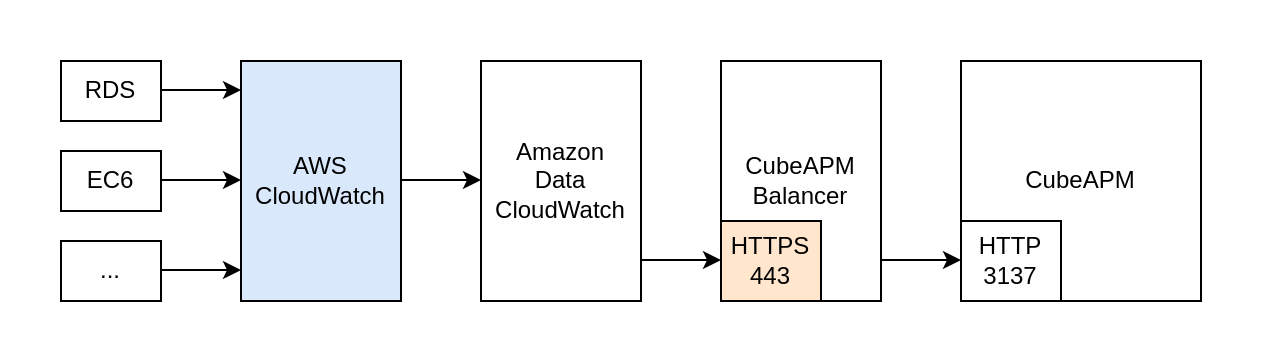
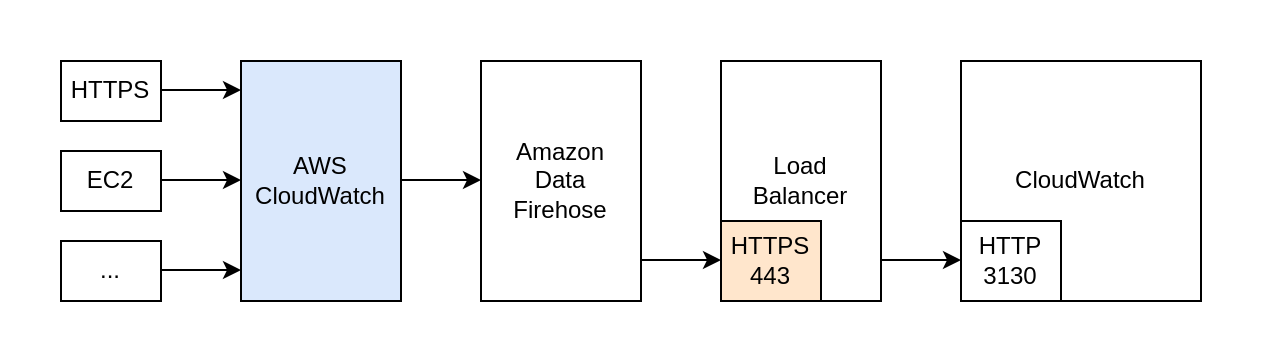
(111, 91) -> (111, 91)
(111, 181) -> (111, 181)
(561, 181) -> (561, 181)
(801, 181) -> (801, 181)
(1081, 181) -> (1081, 181)
(1011, 261) -> (1011, 261)
